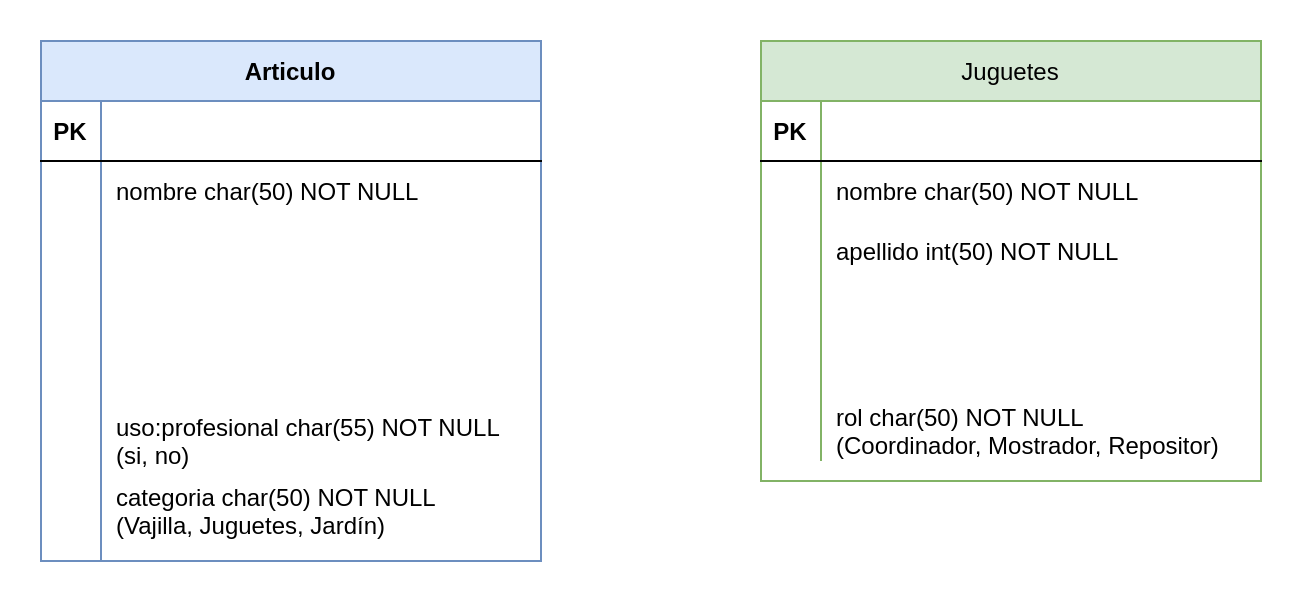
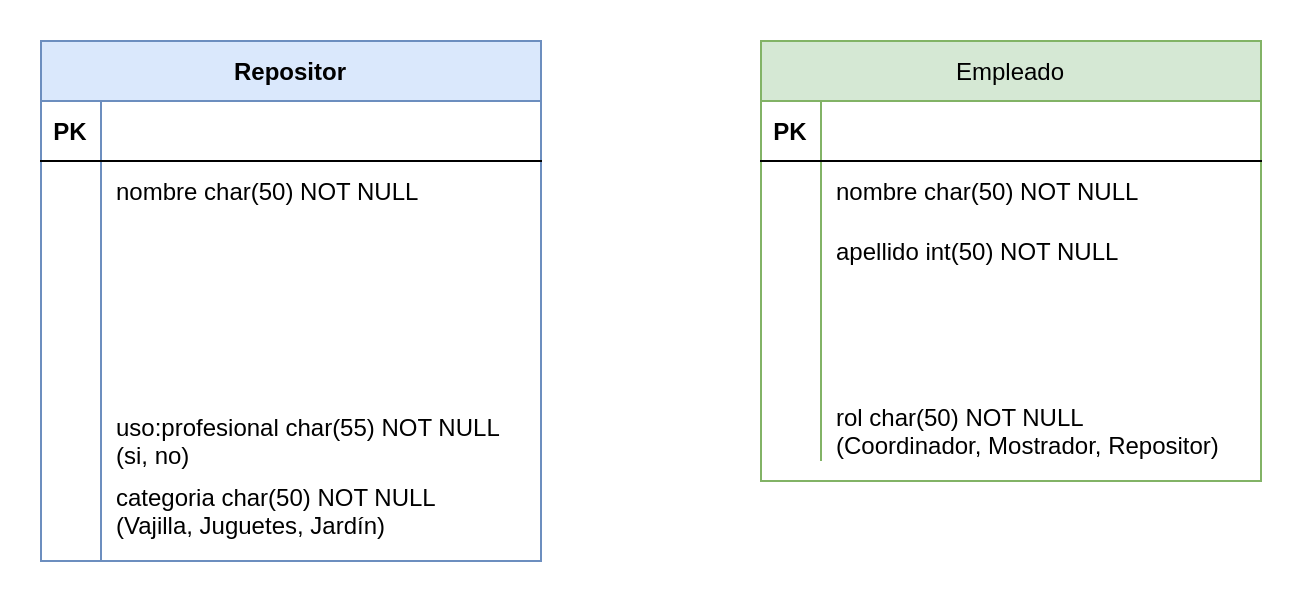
(290, 72) -> (290, 72)
(1010, 72) -> (1010, 72)
